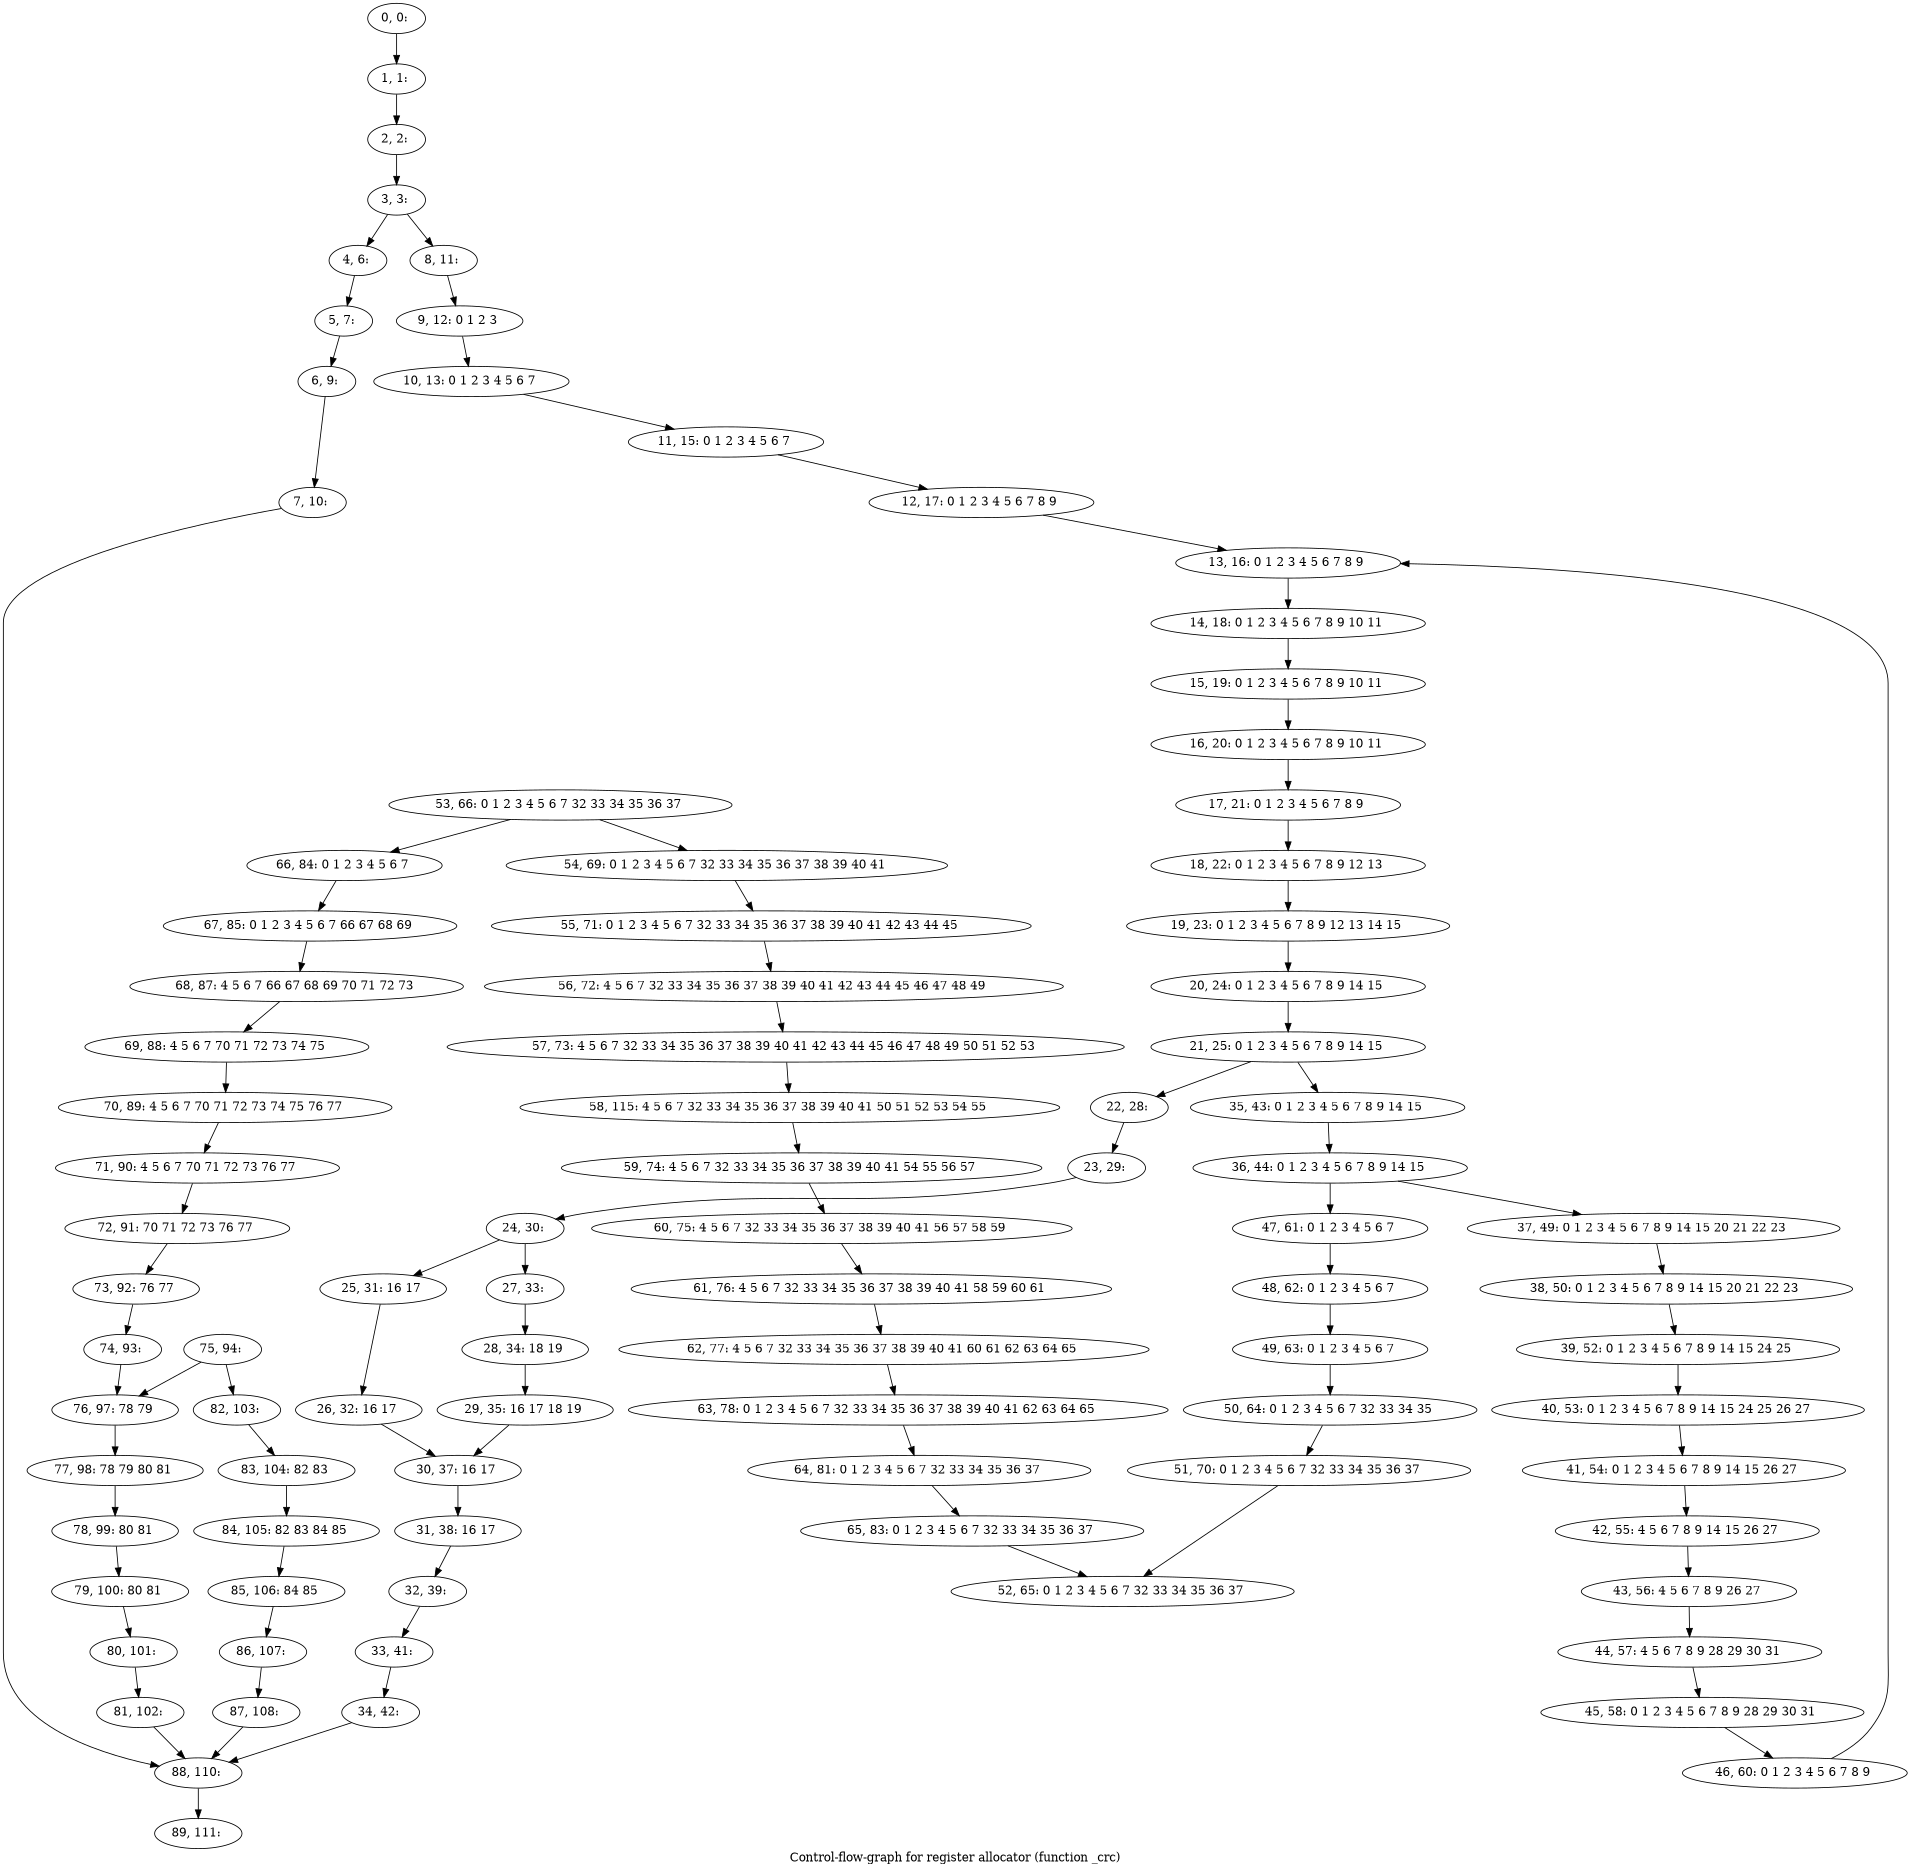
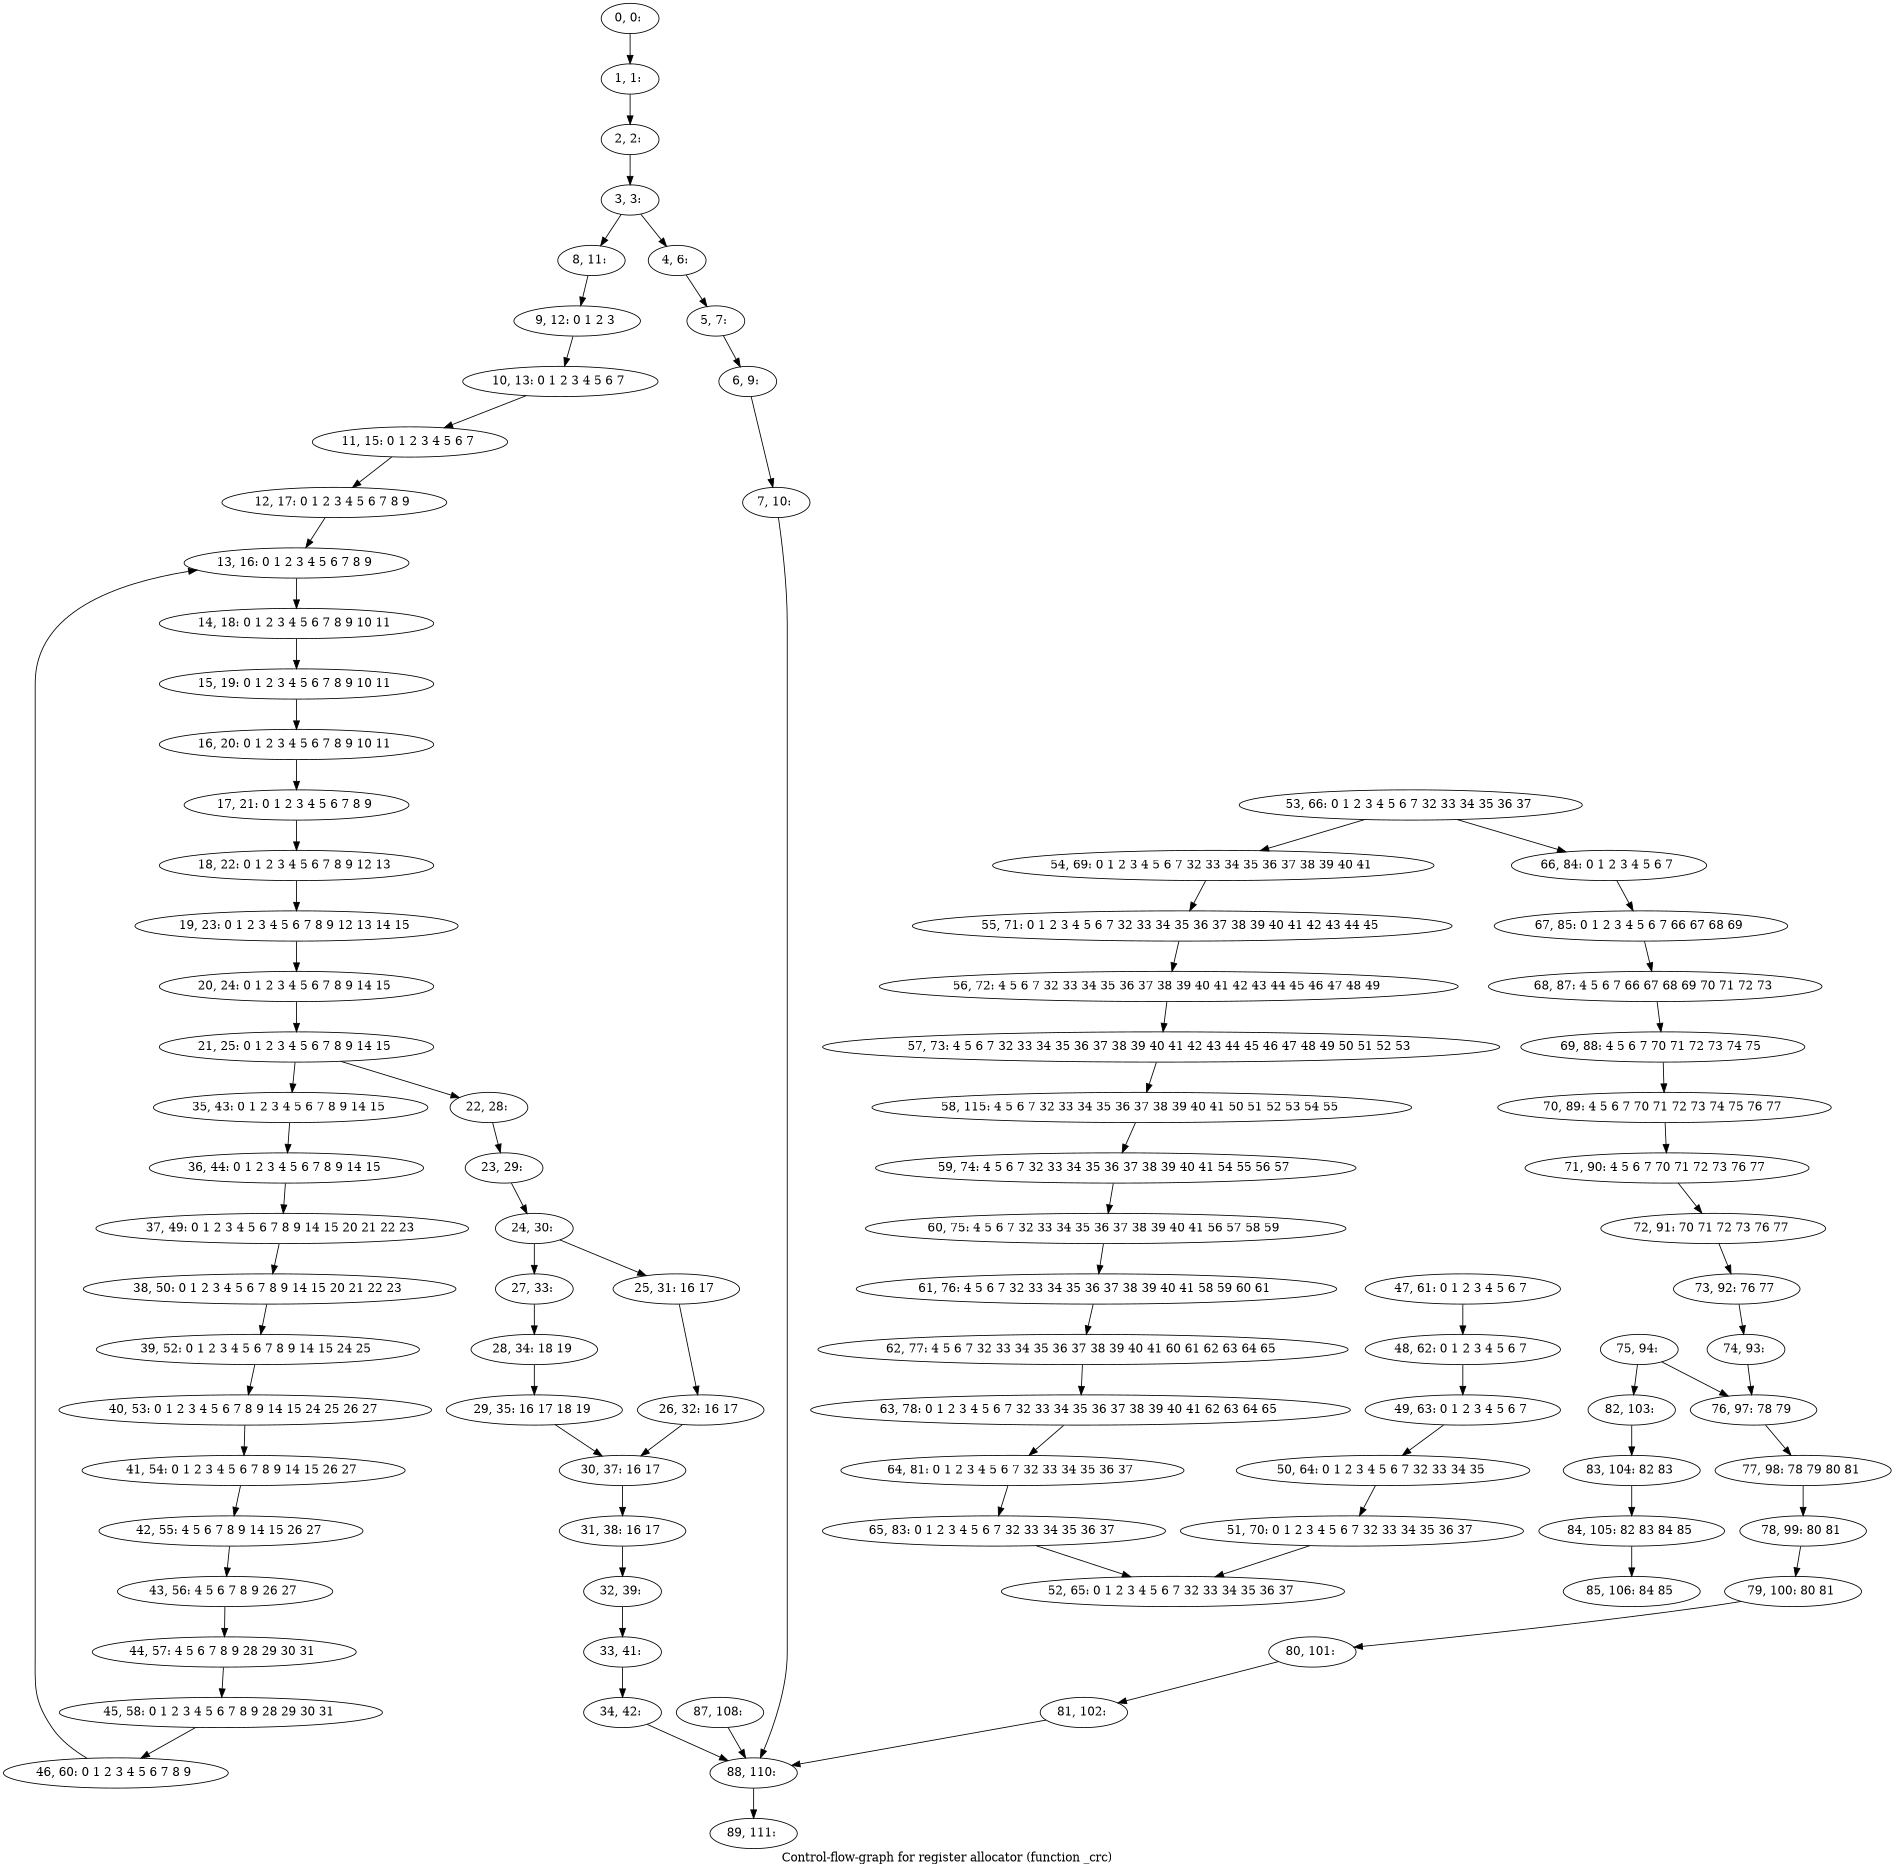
(1330, 1194) -> none
(263, 1652) -> none
